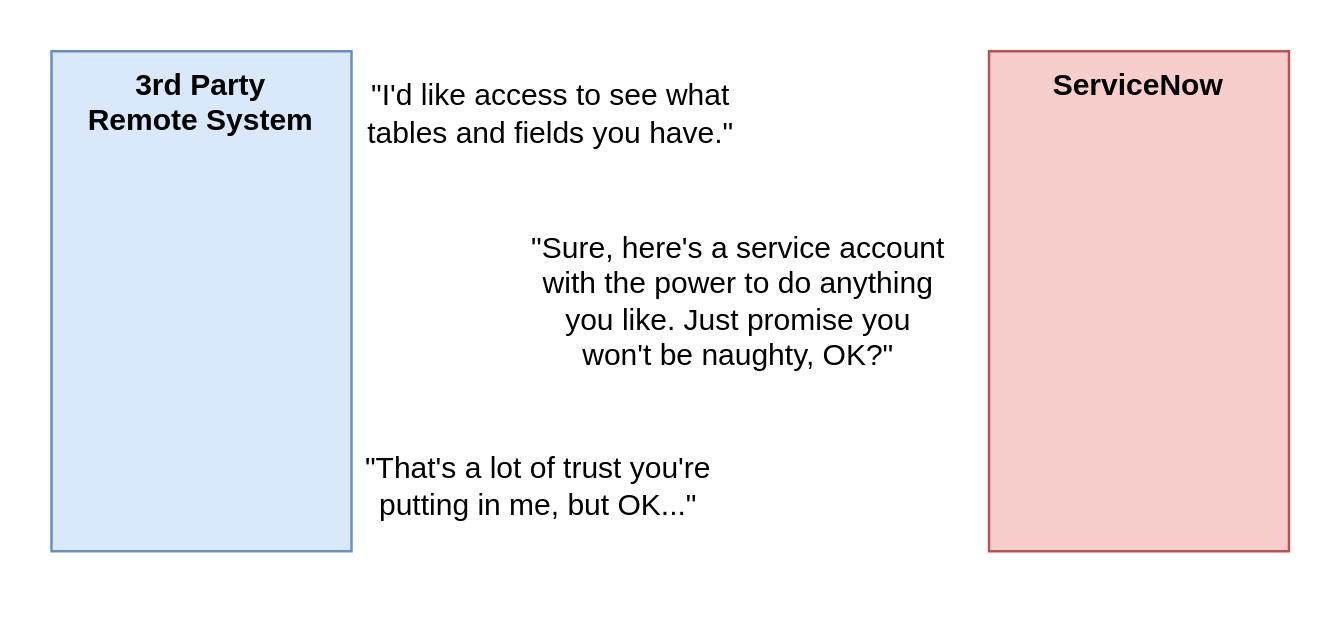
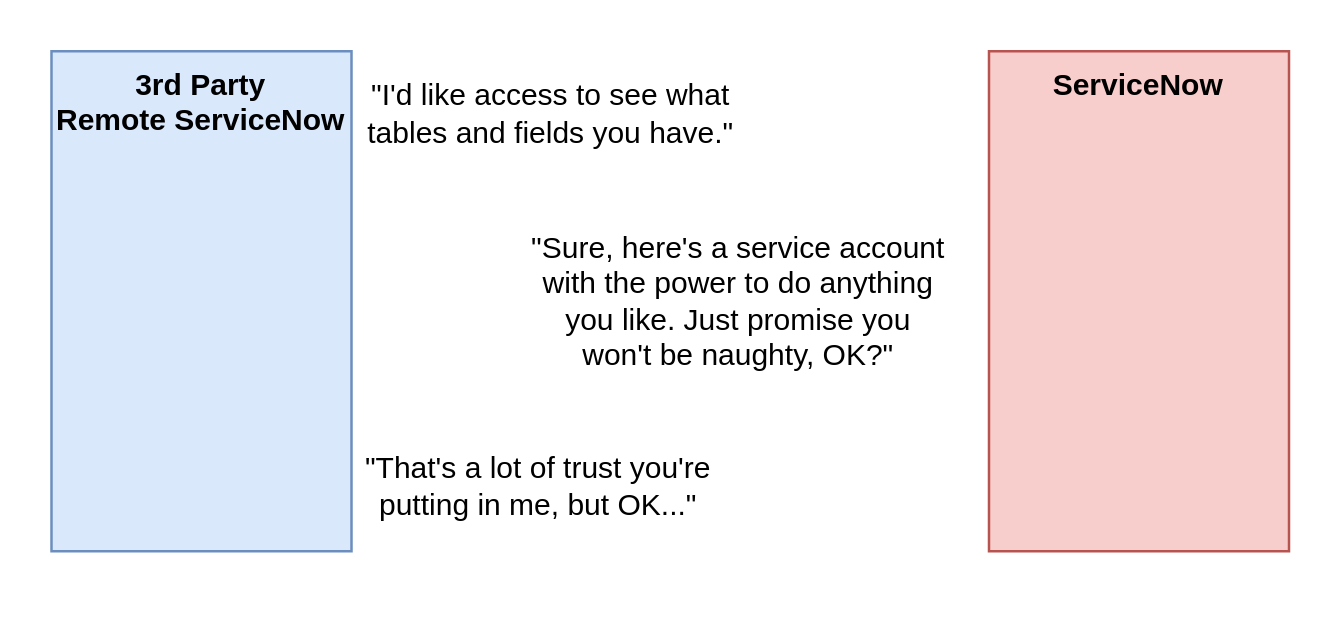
(201, 105) -> (201, 105)
